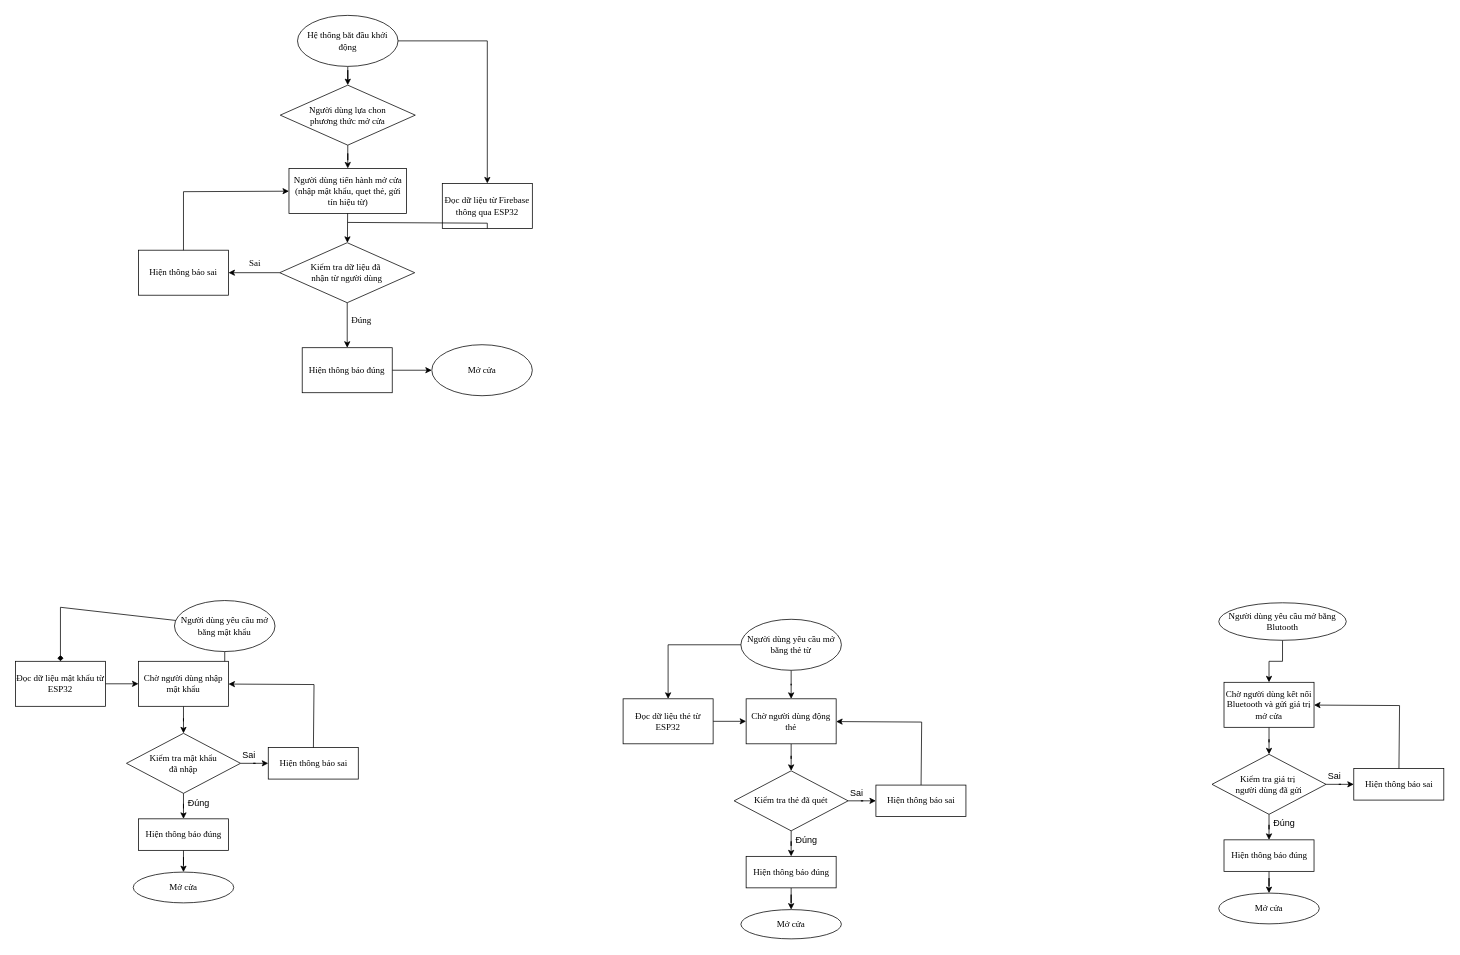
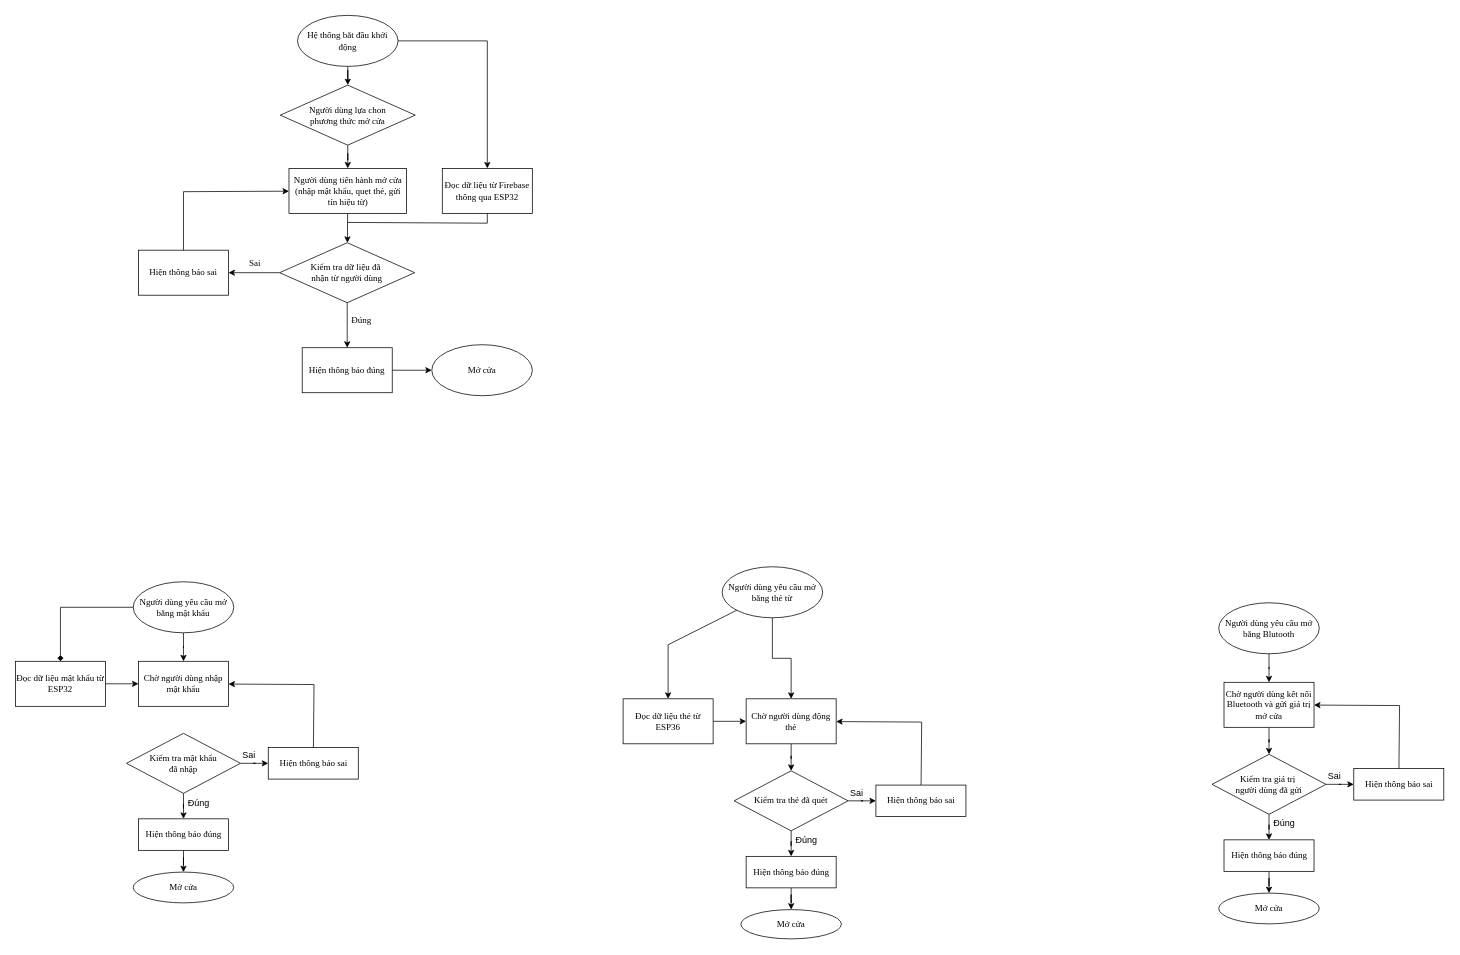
(487, 206) -> (487, 191)
(1282, 621) -> (1269, 628)
(225, 626) -> (183, 607)
(791, 645) -> (772, 592)
(183, 720) -> none
(668, 721) -> (668, 721)
